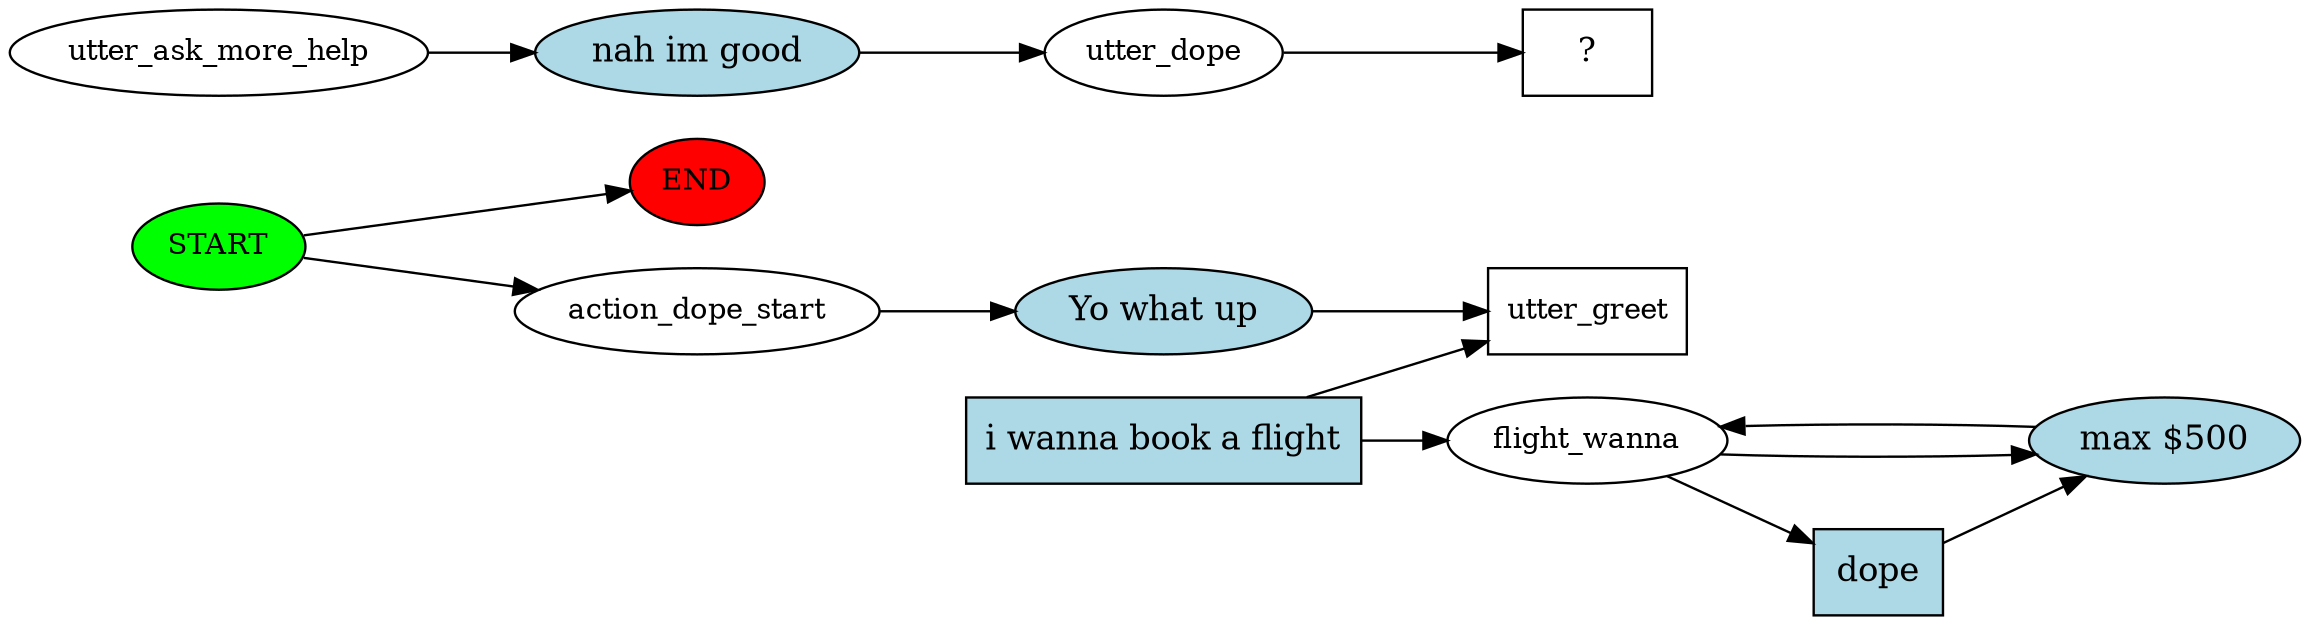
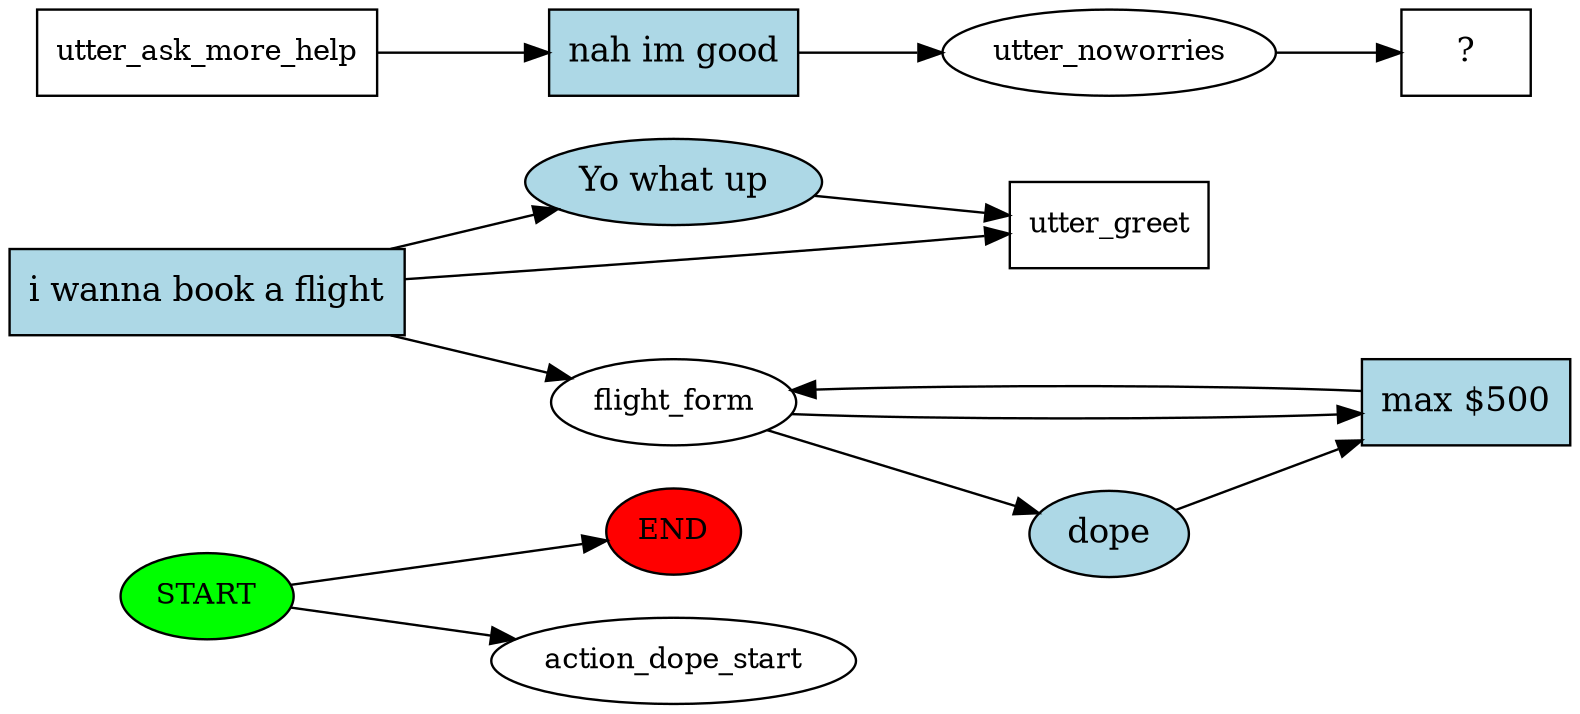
(219, 53) -> (207, 53)
(697, 53) -> (674, 53)
(1164, 53) -> (1109, 53)
(935, 311) -> (462, 232)
(1587, 441) -> (674, 402)
(2165, 441) -> (1466, 402)
(1878, 572) -> (1109, 534)
